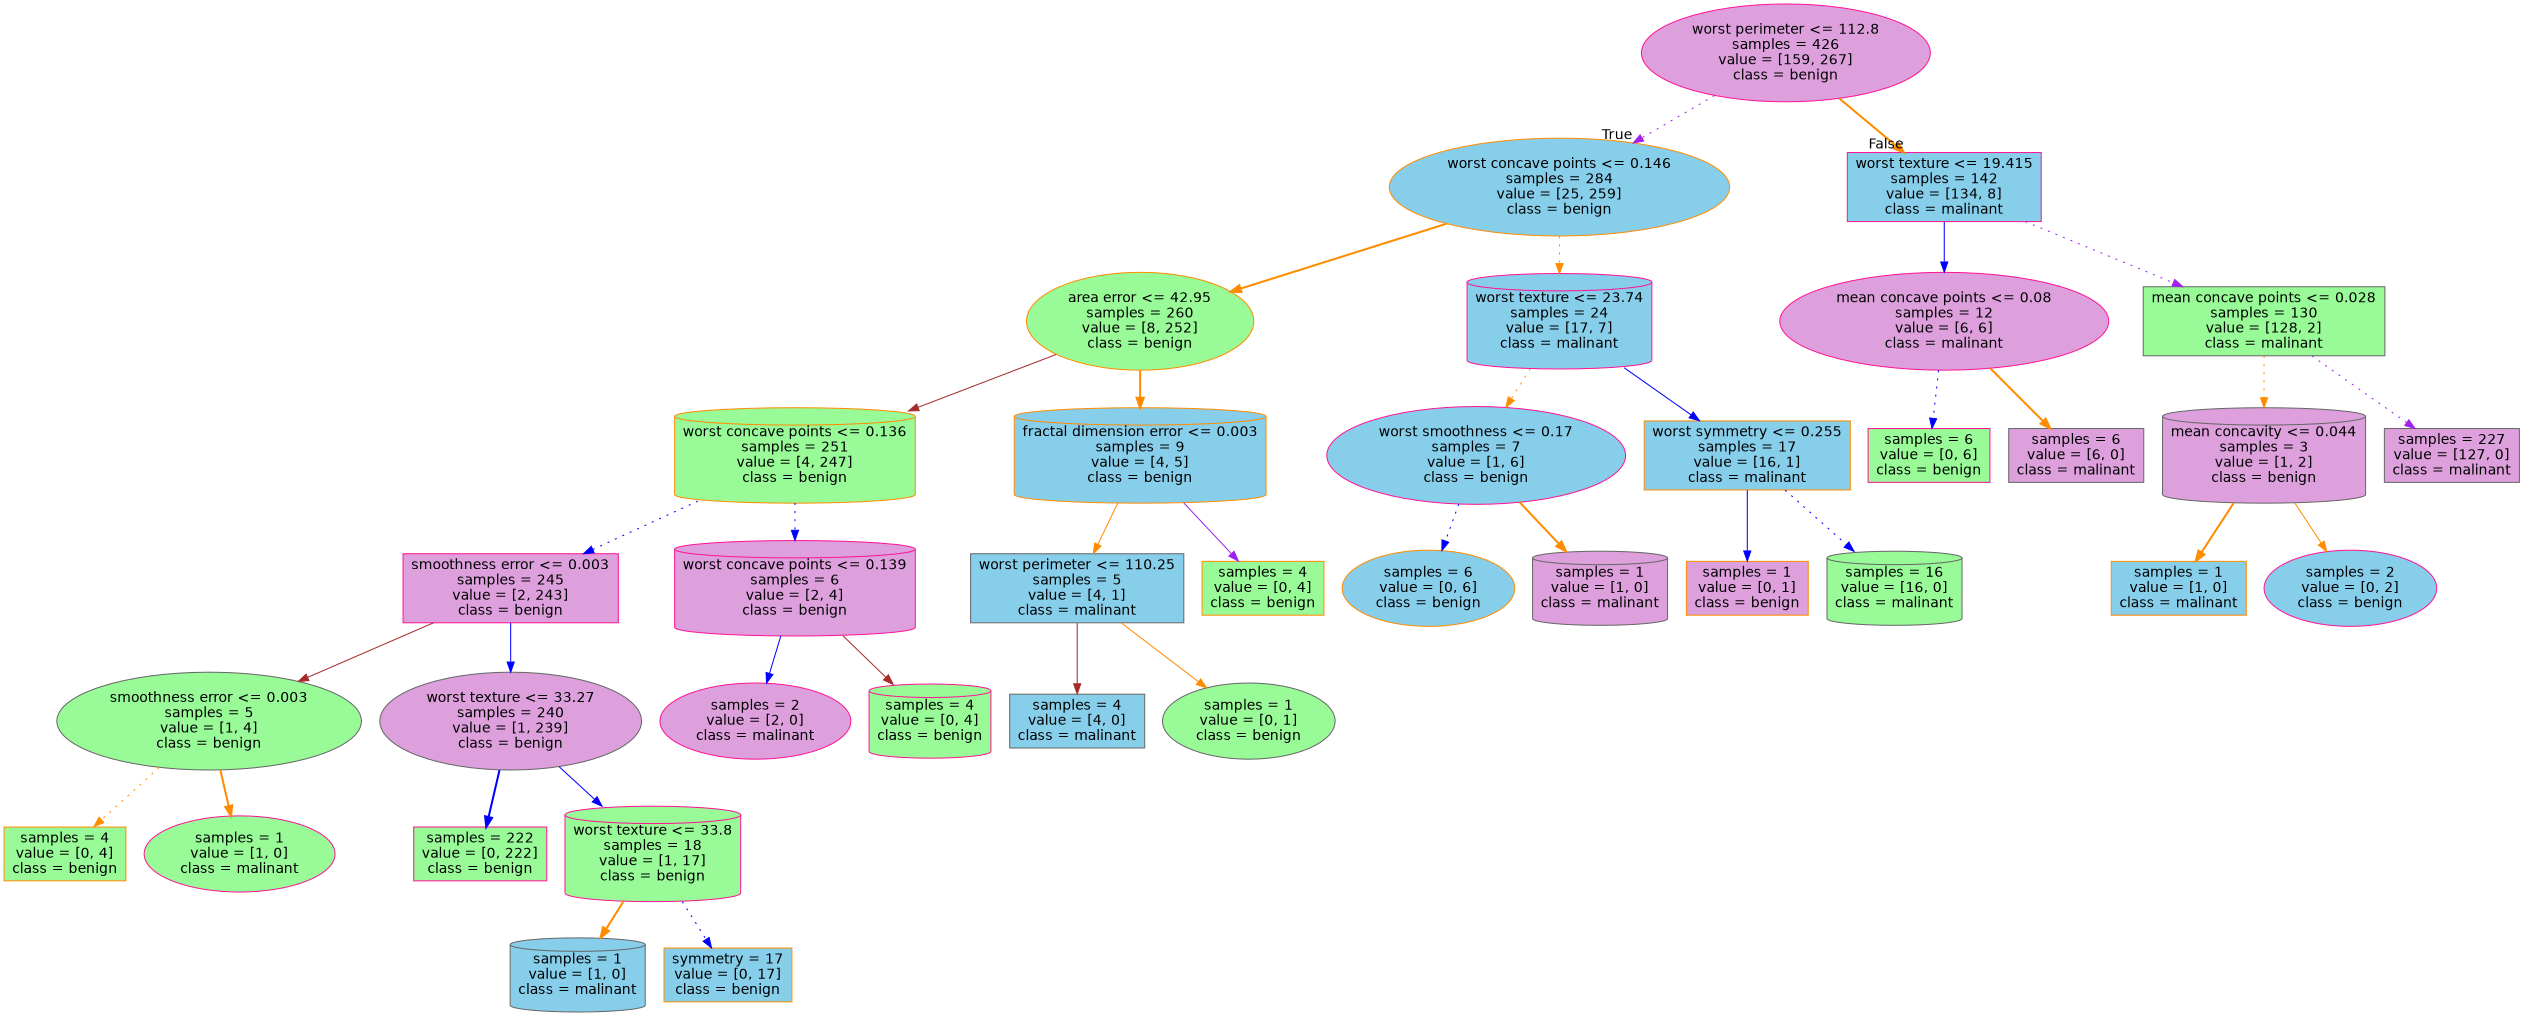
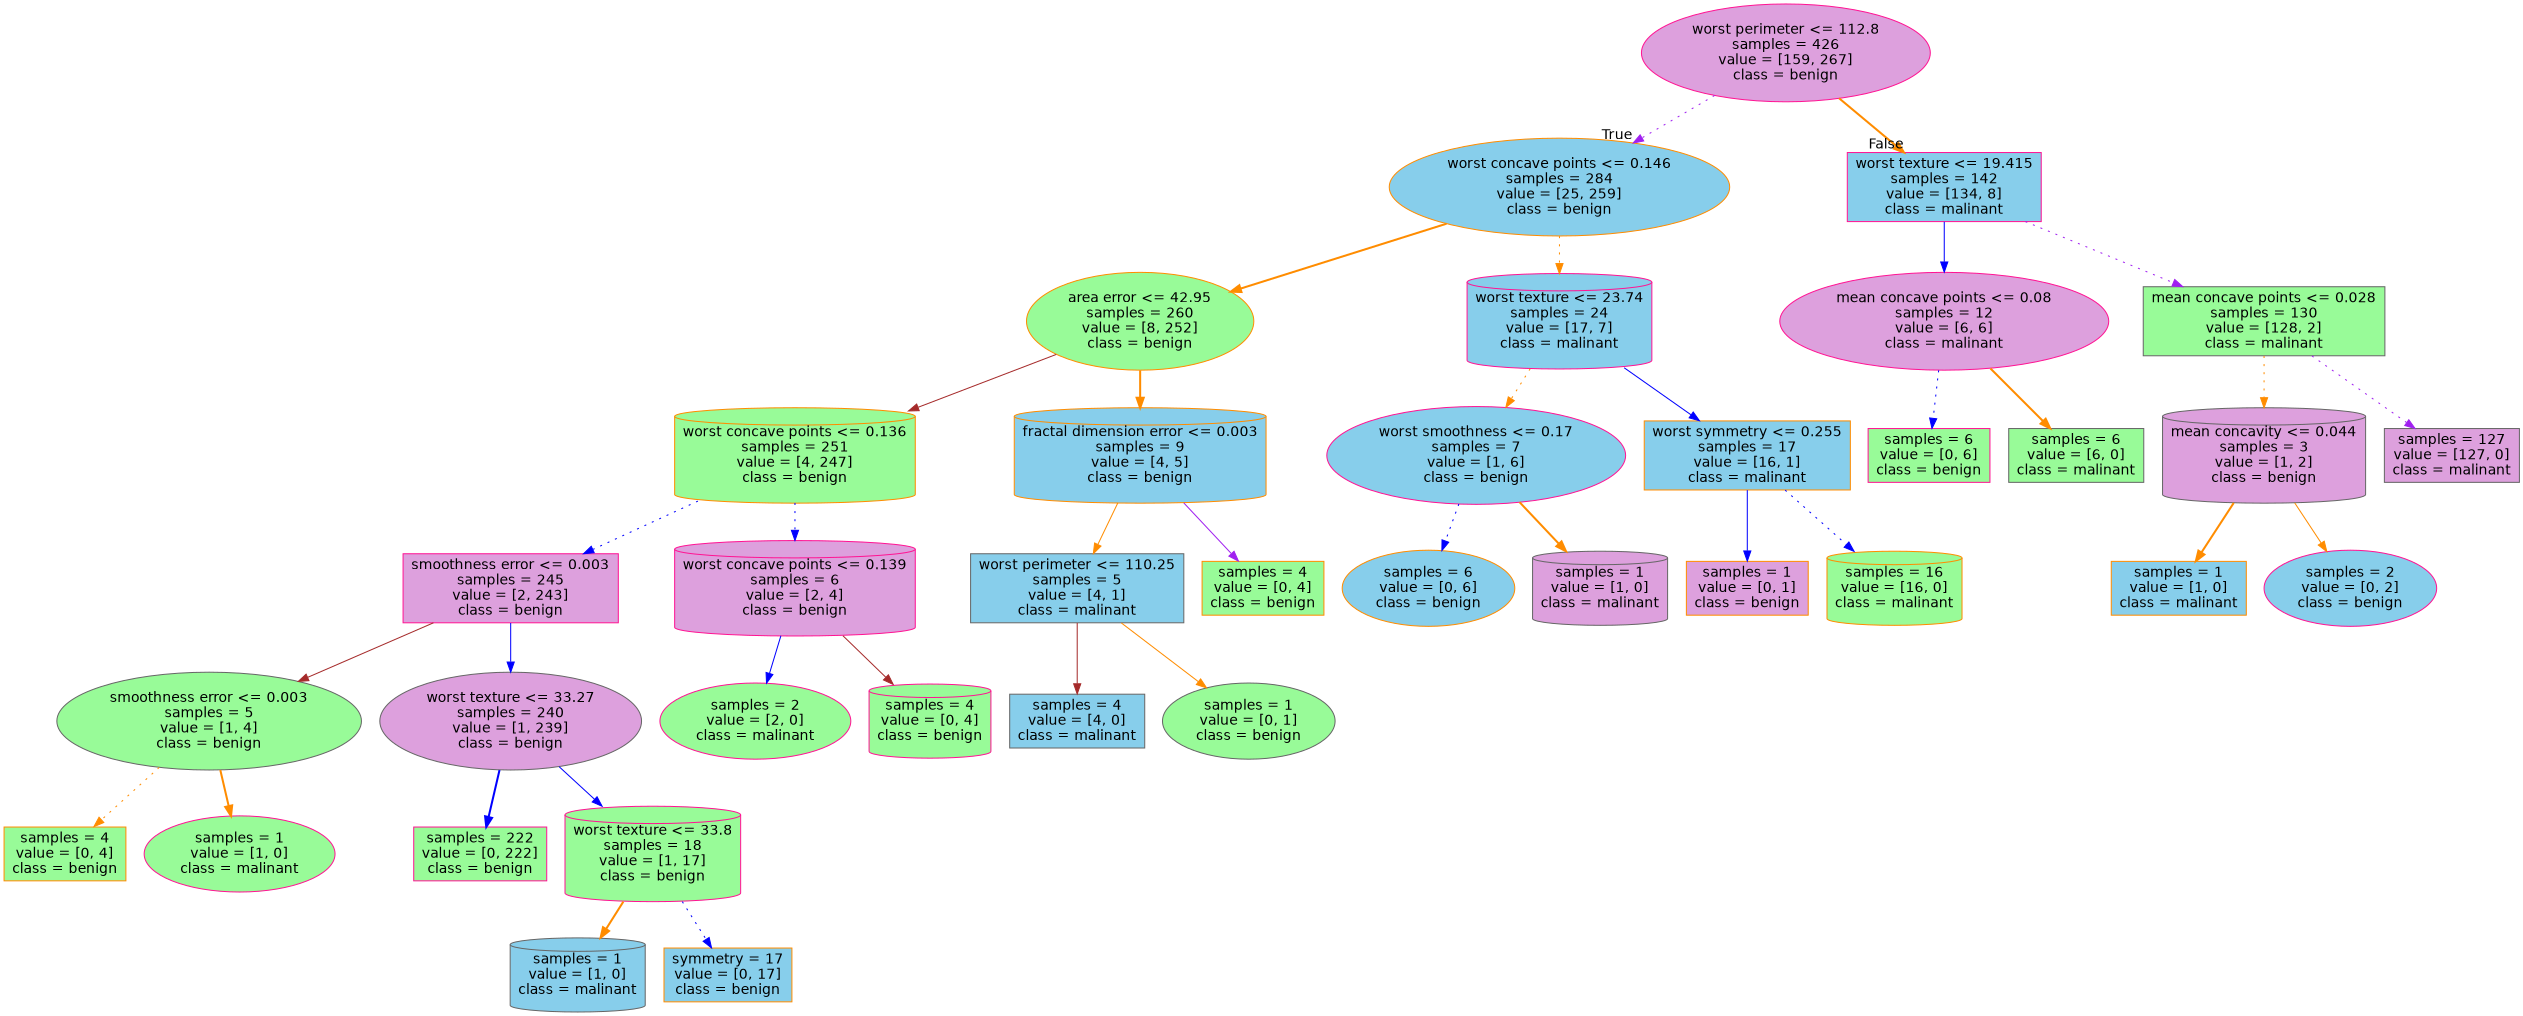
(2076, 455) -> (2076, 455)
(2452, 455) -> (2452, 455)
(1895, 588) -> (1895, 588)
(755, 721) -> (755, 721)
